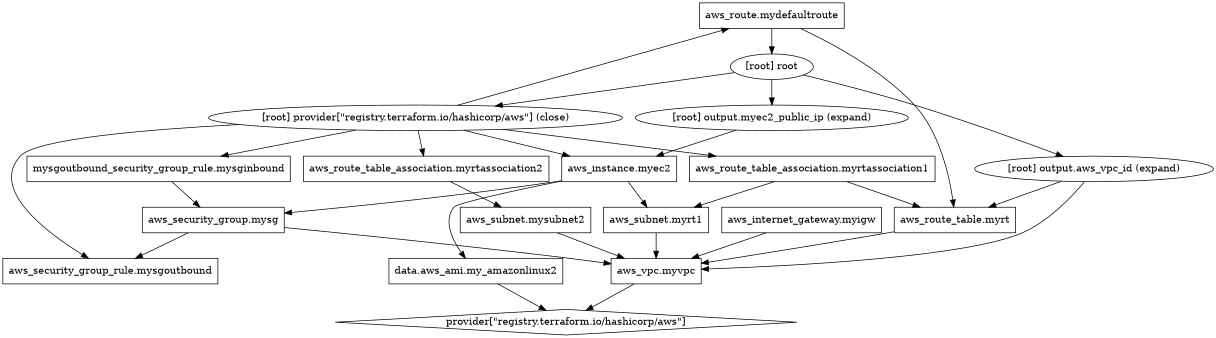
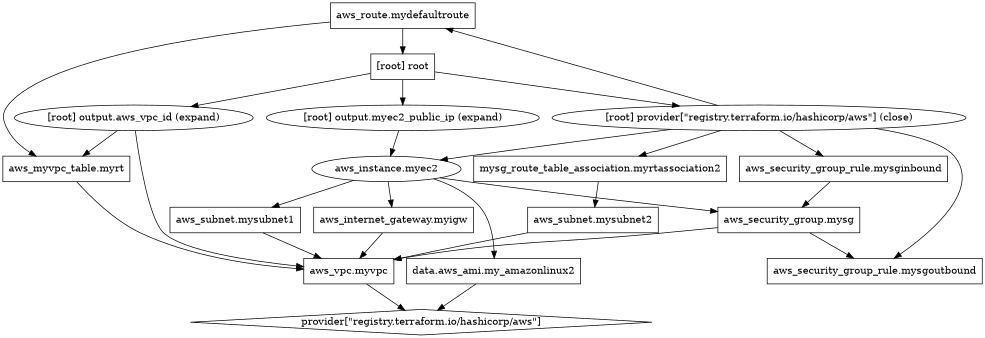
(772, 67) -> (403, 67)
(159, 169) -> (844, 169)
(426, 169) -> (600, 169)
(619, 169) -> (386, 169)
(812, 169) -> none
none -> (389, 191)
(656, 220) -> (235, 220)
(955, 220) -> (66, 169)
